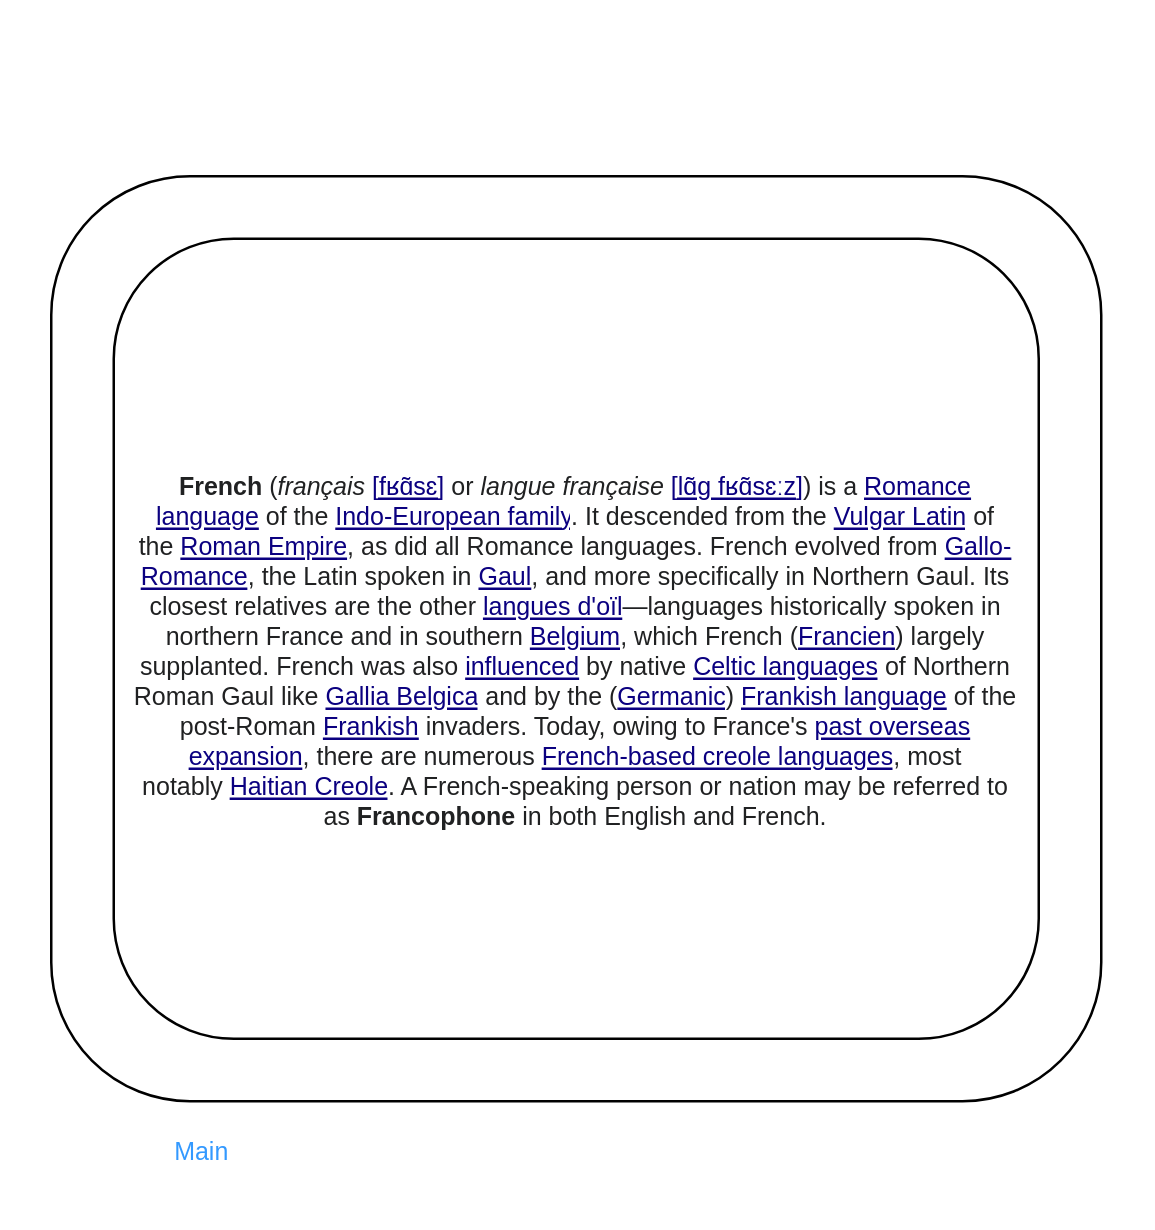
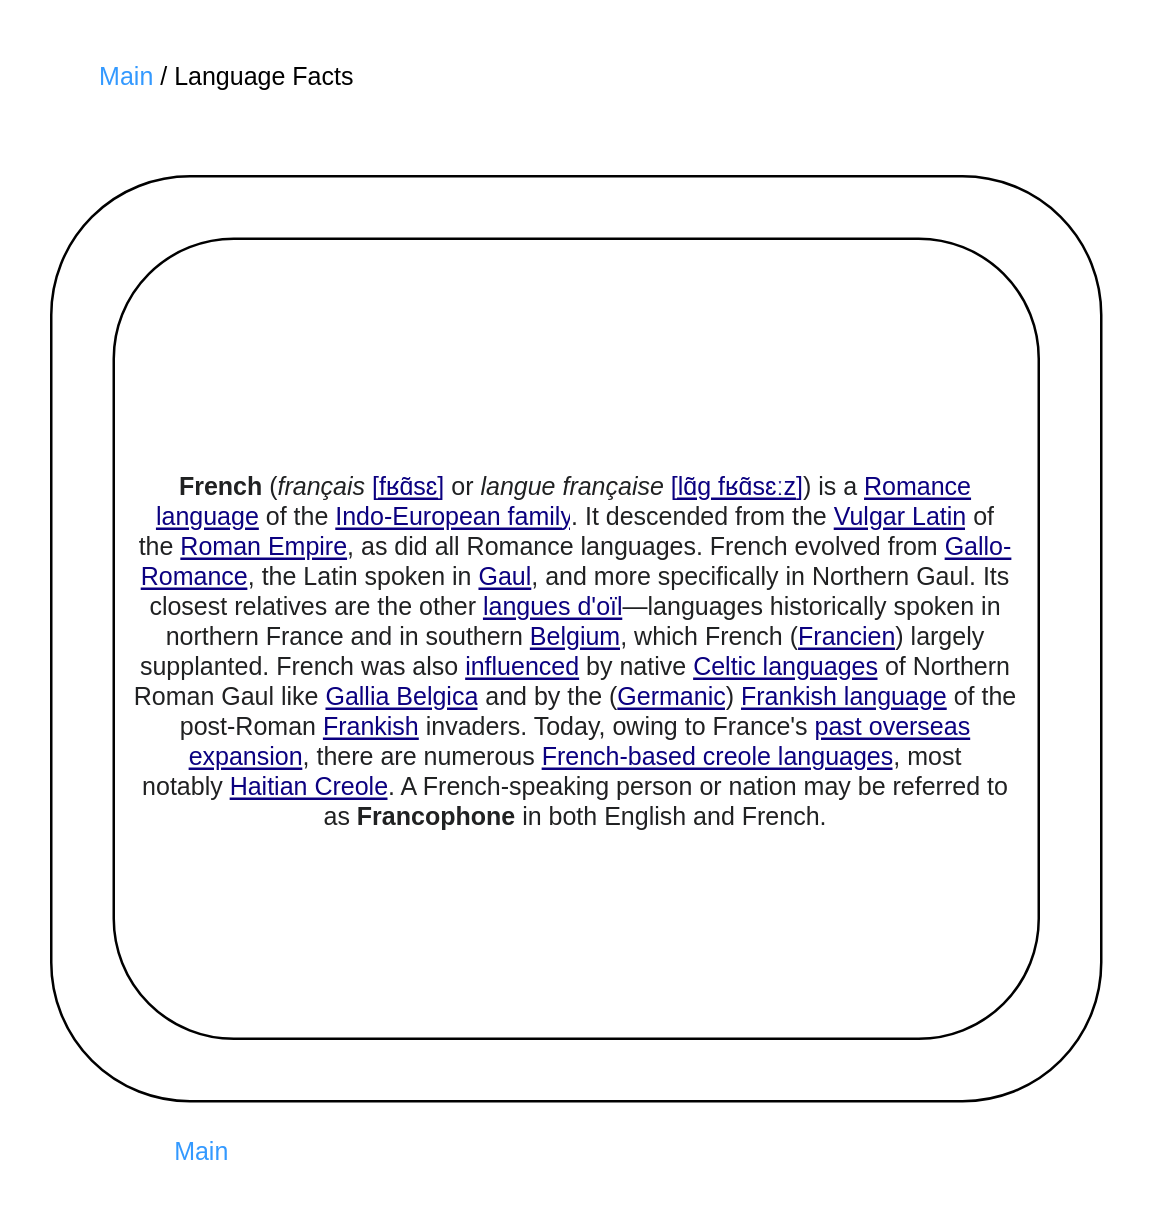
none -> (226, 76)
